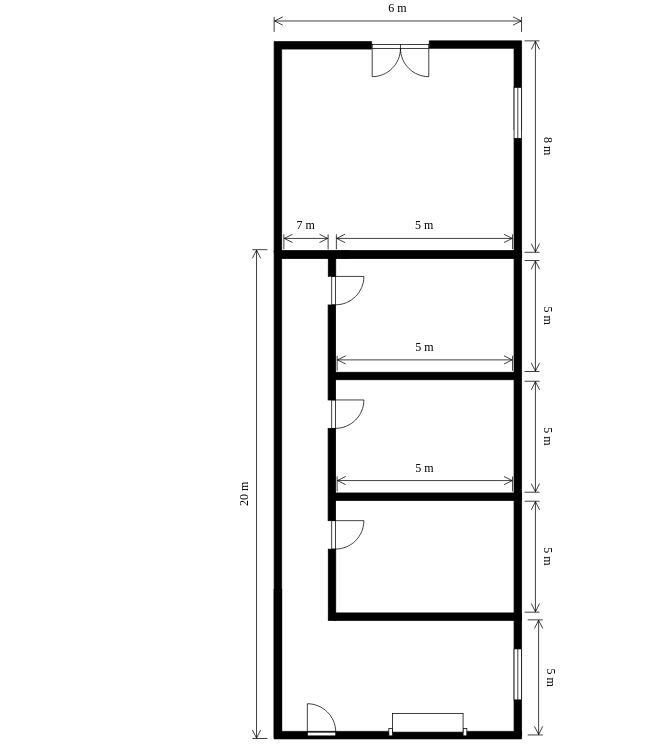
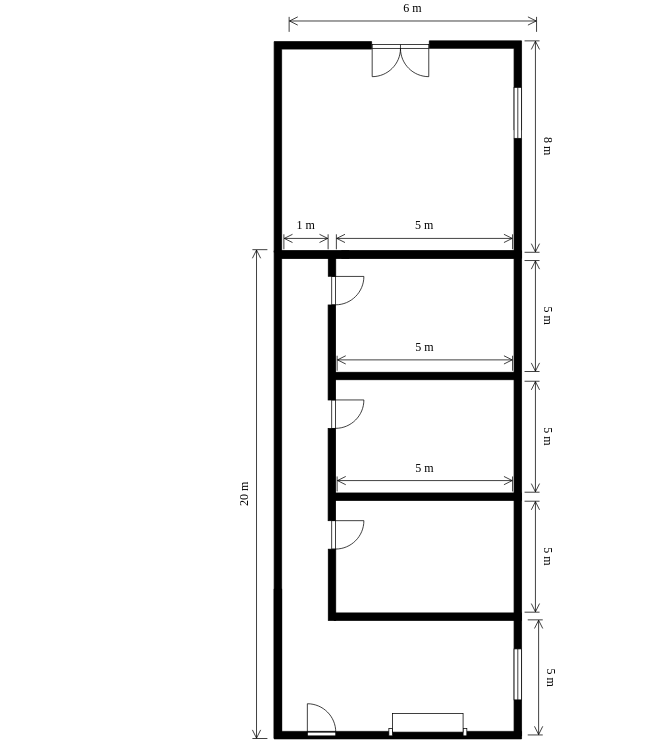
(398, 24) -> (413, 24)
(306, 225) -> (306, 225)
